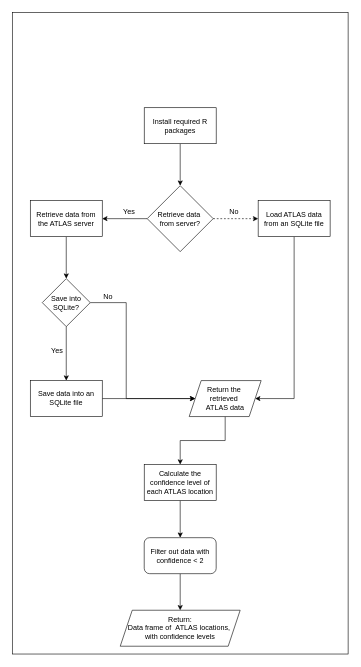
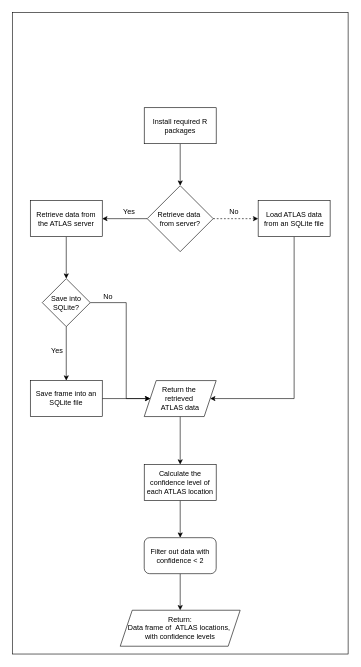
(66, 399) -> (66, 399)
(225, 399) -> (180, 399)
